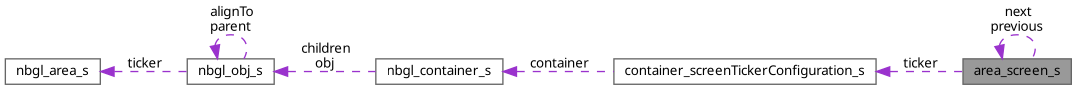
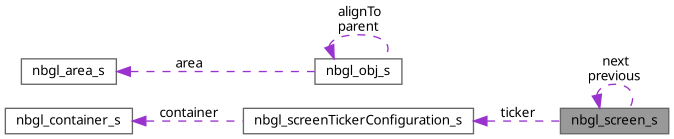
(144, 64) -> (188, 64)
(332, 72) -> none
(745, 72) -> (358, 121)
(1017, 72) -> (615, 121)
